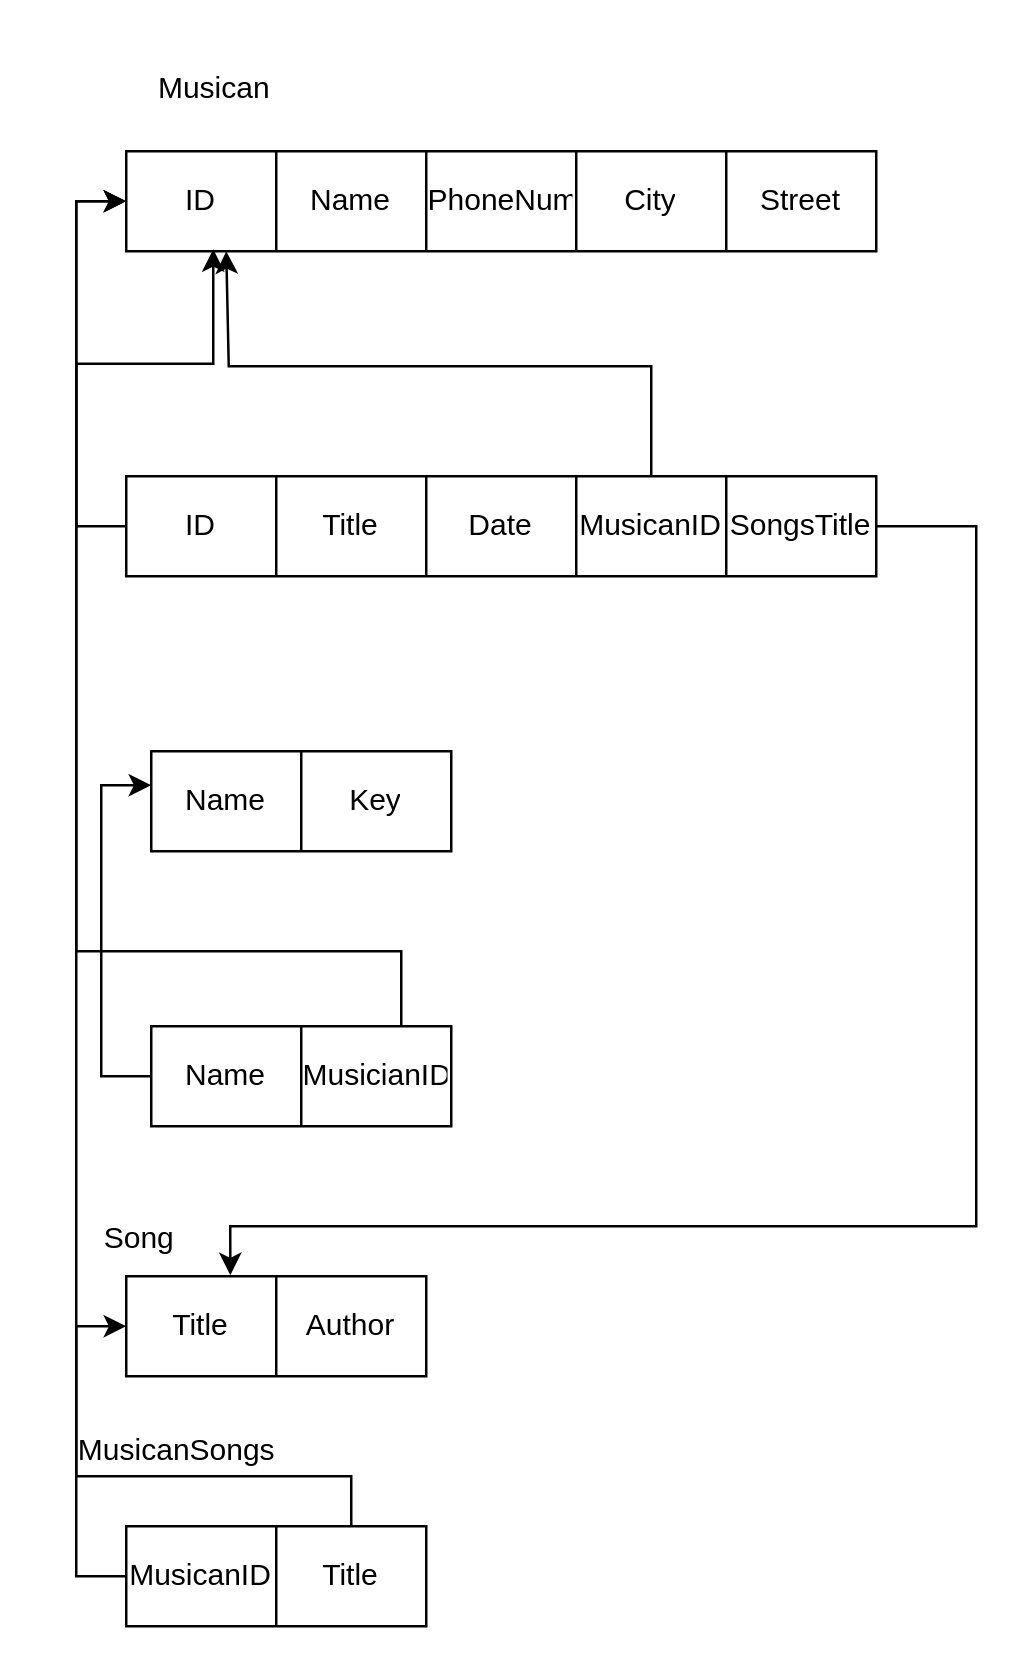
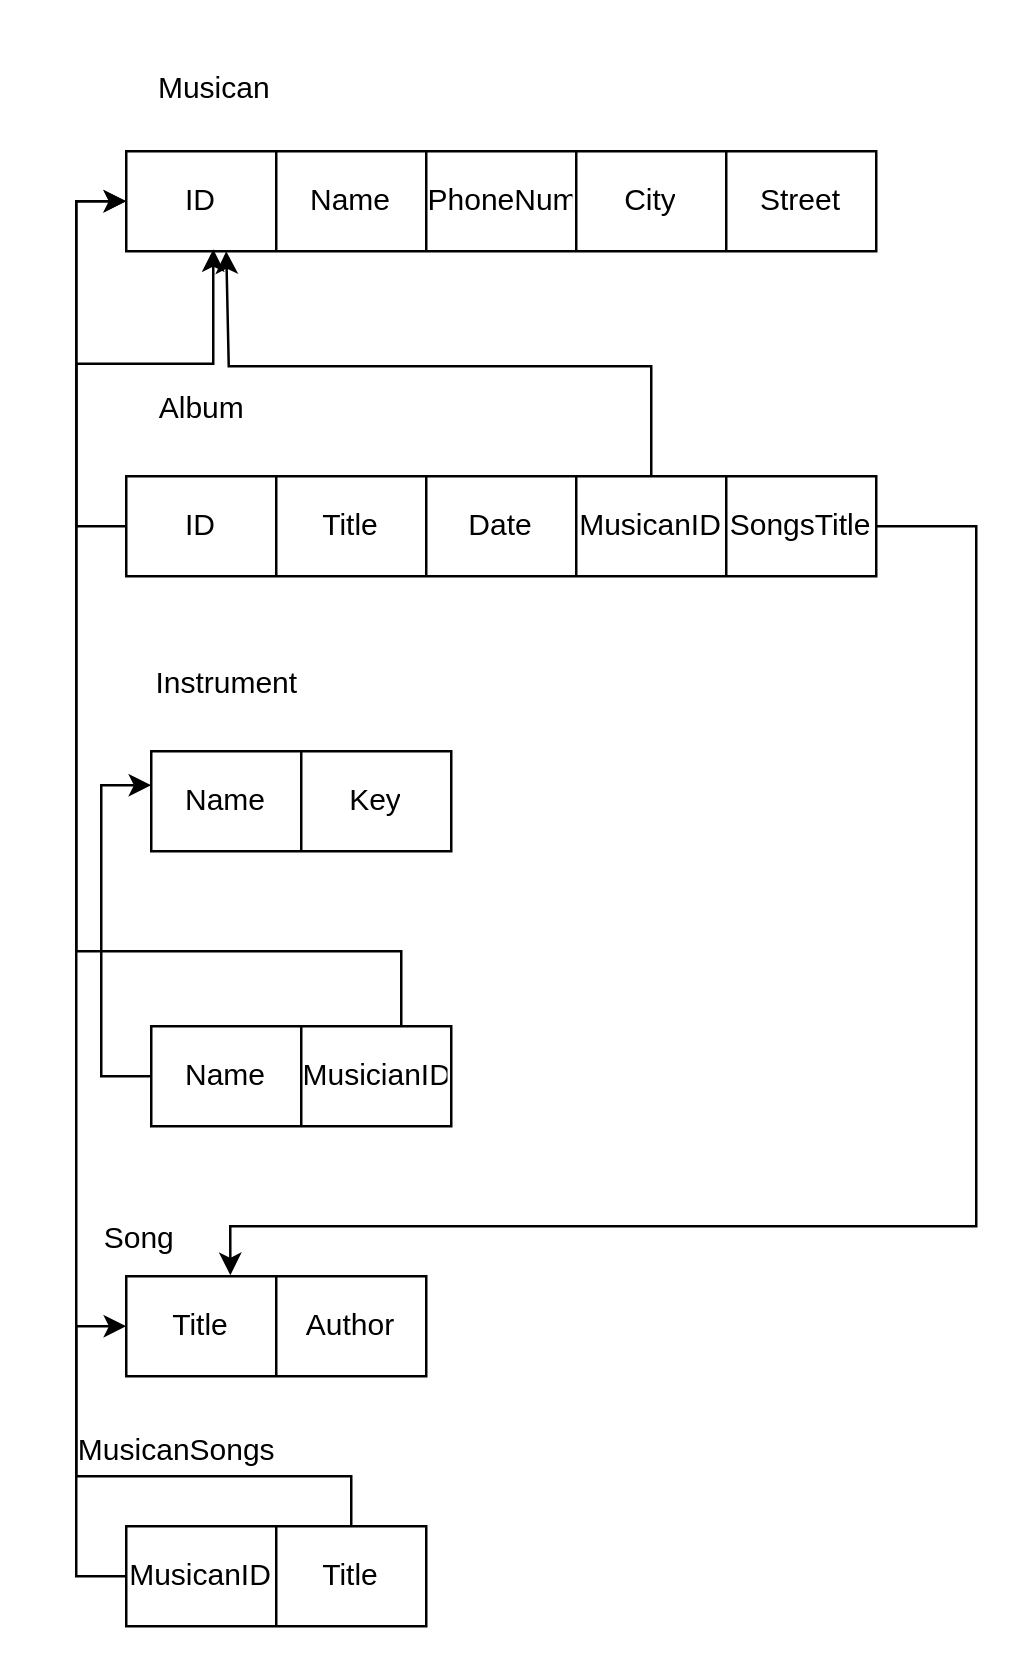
none -> (201, 409)
none -> (226, 684)
